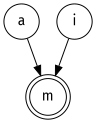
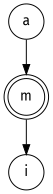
(64, 52) -> (26, 132)
